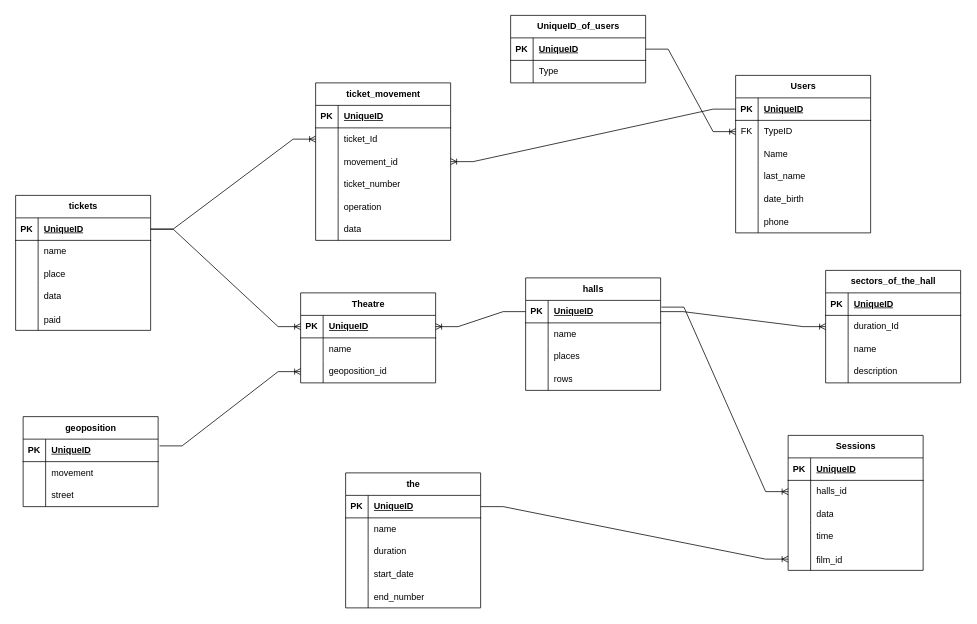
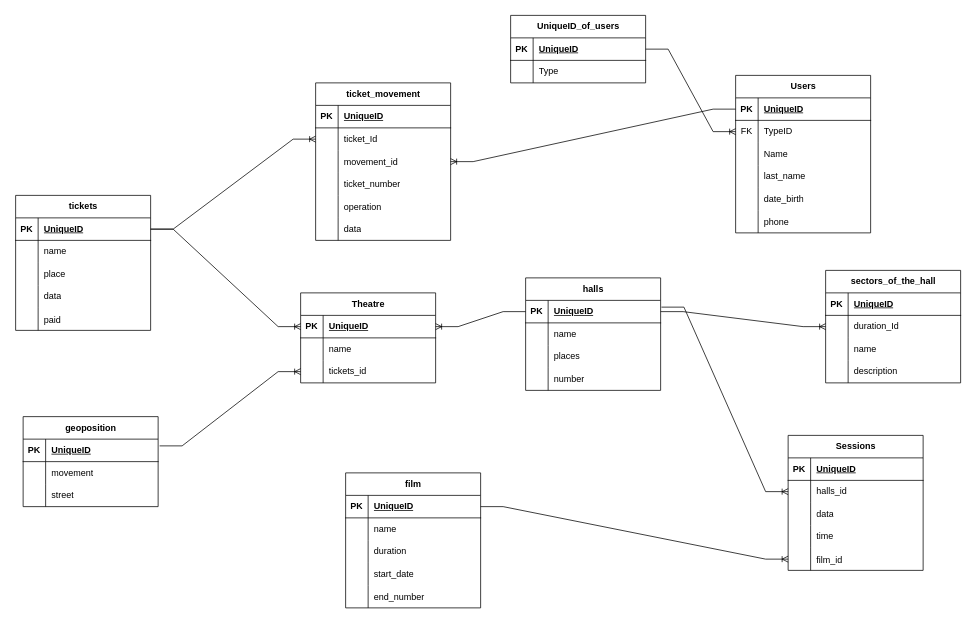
(361, 372) -> (352, 372)
(564, 379) -> (569, 379)
(413, 484) -> (413, 484)
